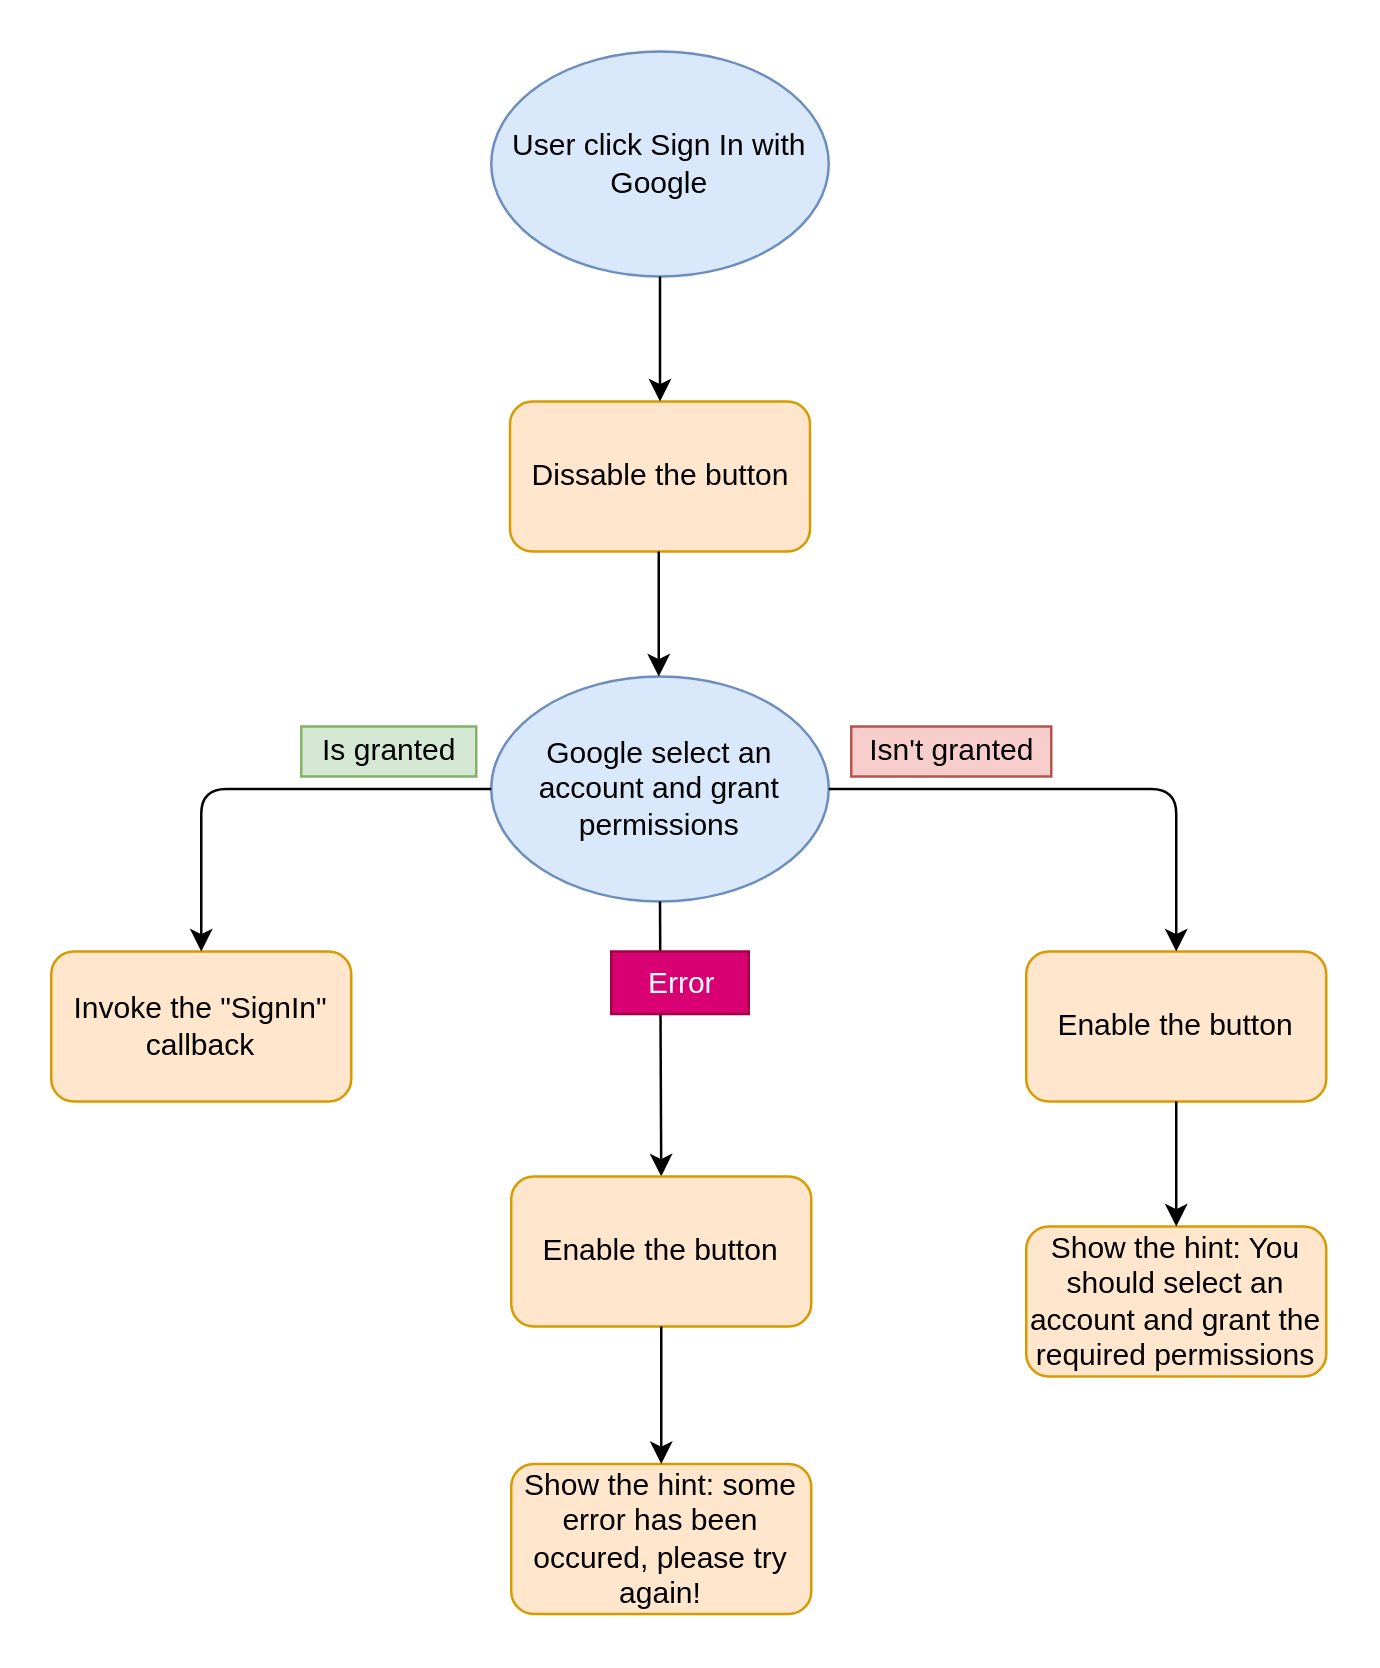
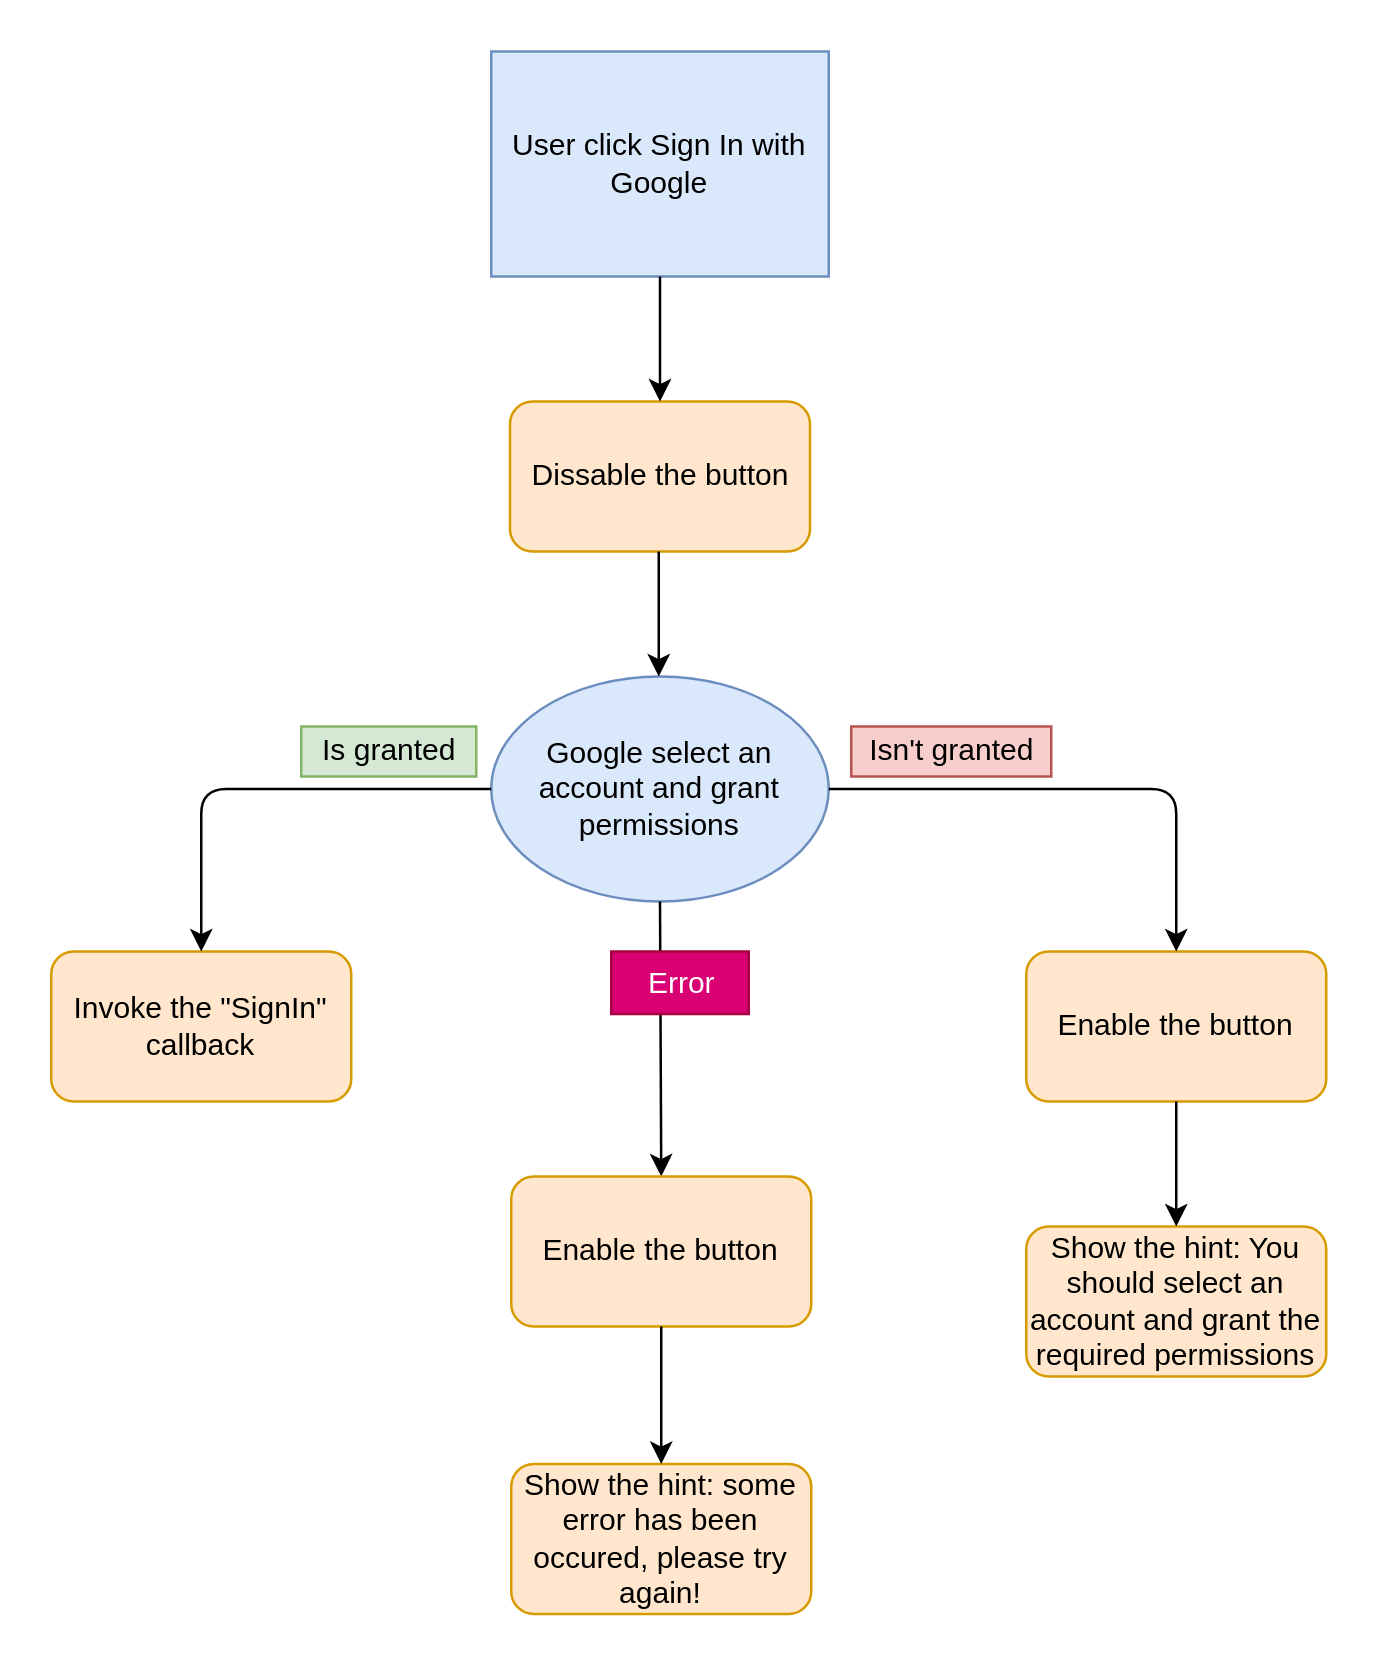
(660, 164) -> (660, 164)
